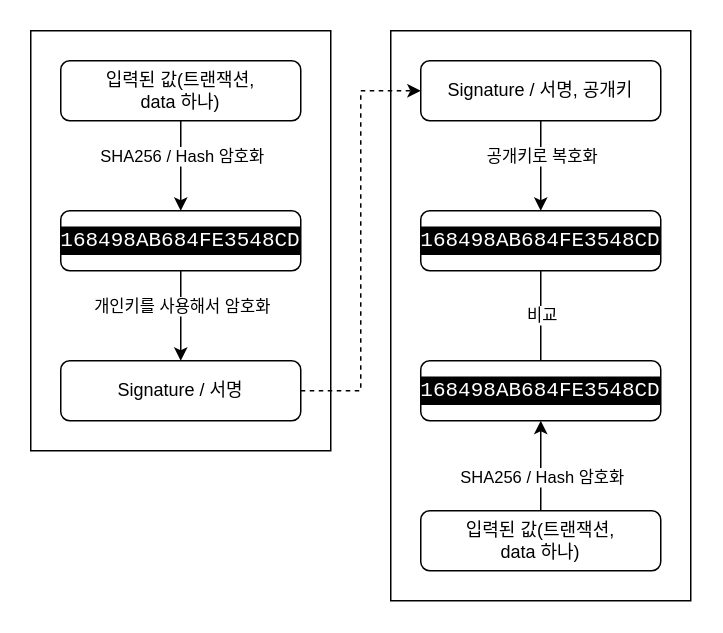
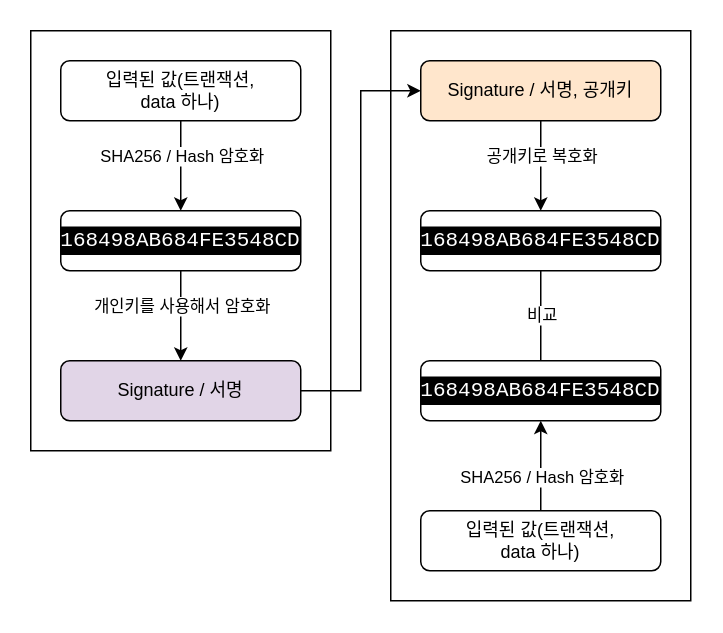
(541, 91) -> (541, 91)
(361, 247) -> (361, 247)
(181, 391) -> (181, 391)
